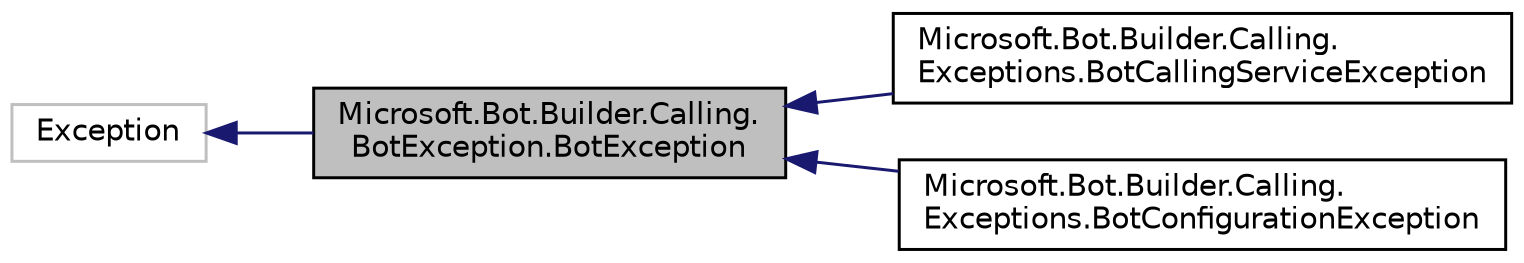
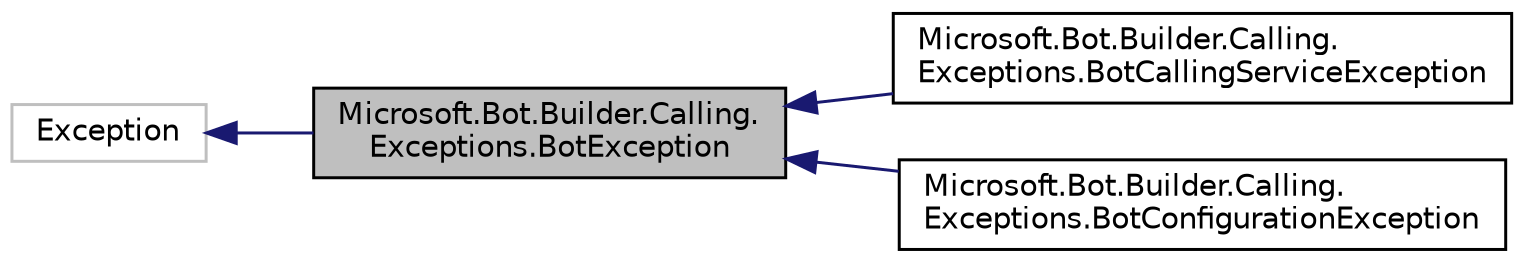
(550, 133) -> (550, 133)
